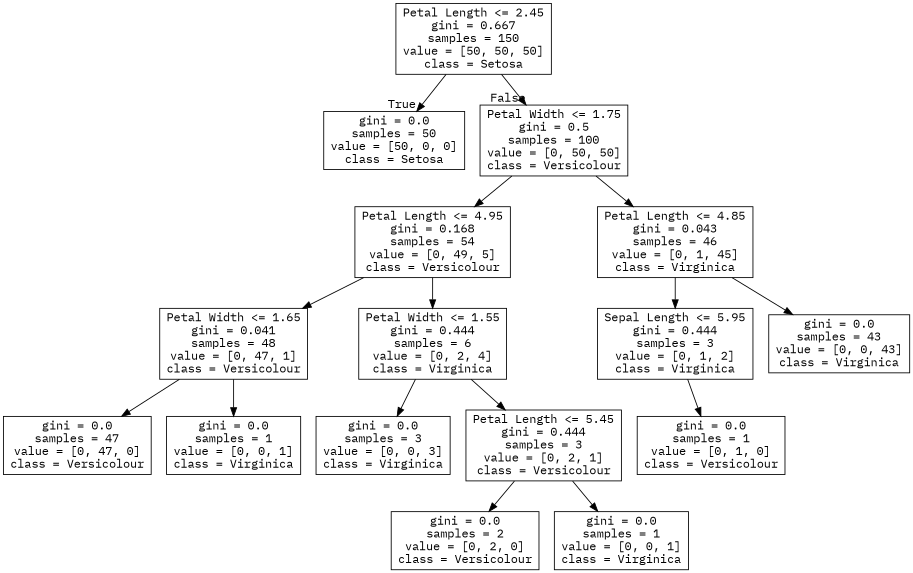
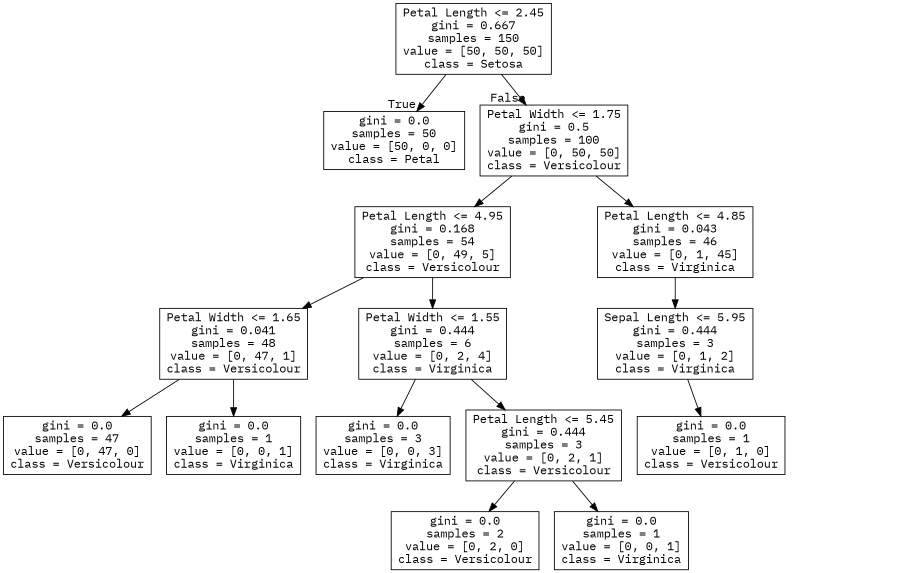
(394, 141) -> (394, 141)
(839, 344) -> none
